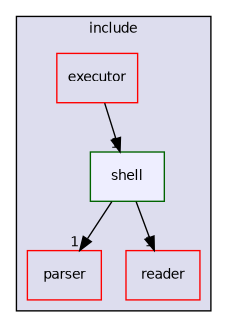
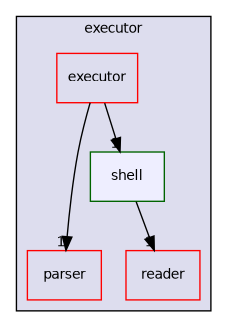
(114, 29) -> (114, 29)
(100, 220) -> (75, 169)
